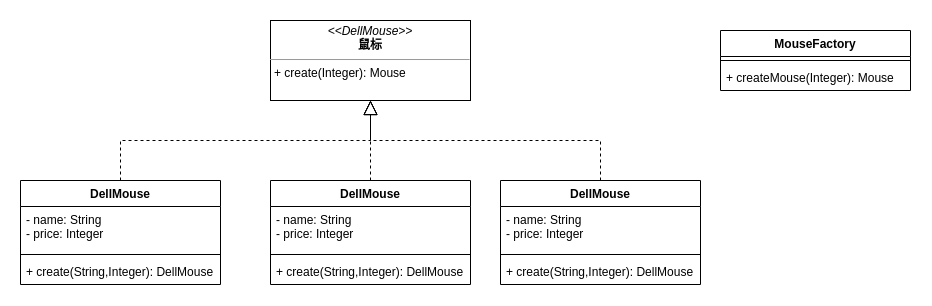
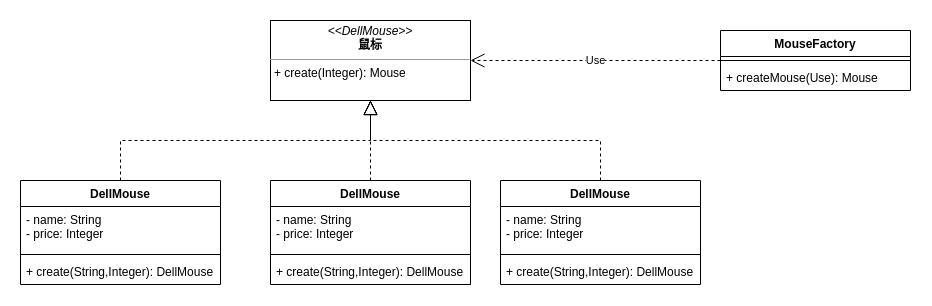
none -> (596, 61)
(819, 78) -> (805, 78)
